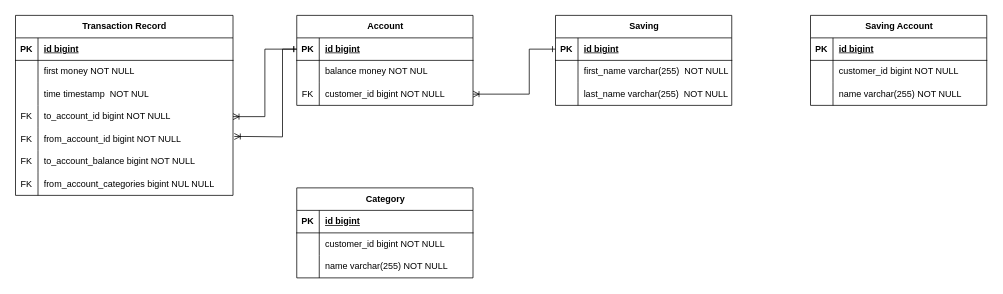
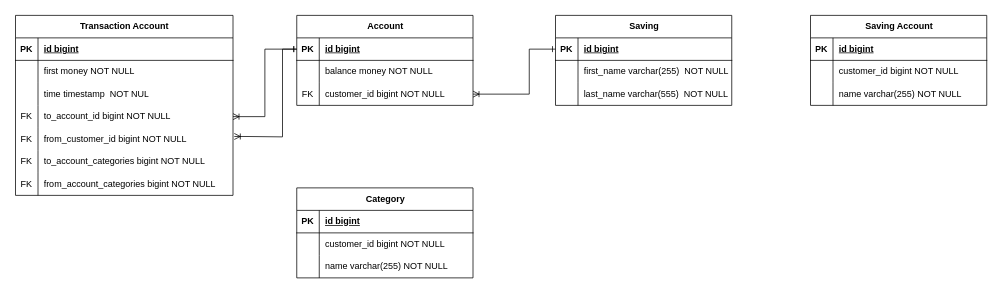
(125, 27) -> (125, 27)
(373, 72) -> (376, 72)
(658, 94) -> (658, 94)
(115, 139) -> (117, 139)
(123, 162) -> (130, 162)
(135, 184) -> (135, 184)
